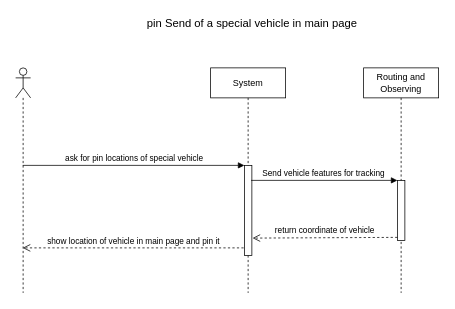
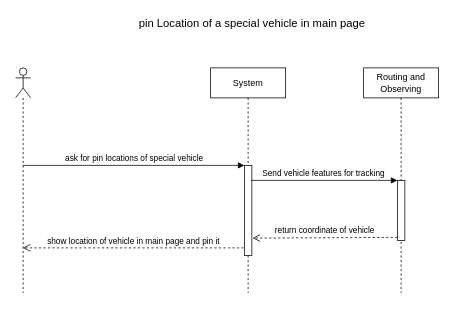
(252, 23) -> (252, 23)
